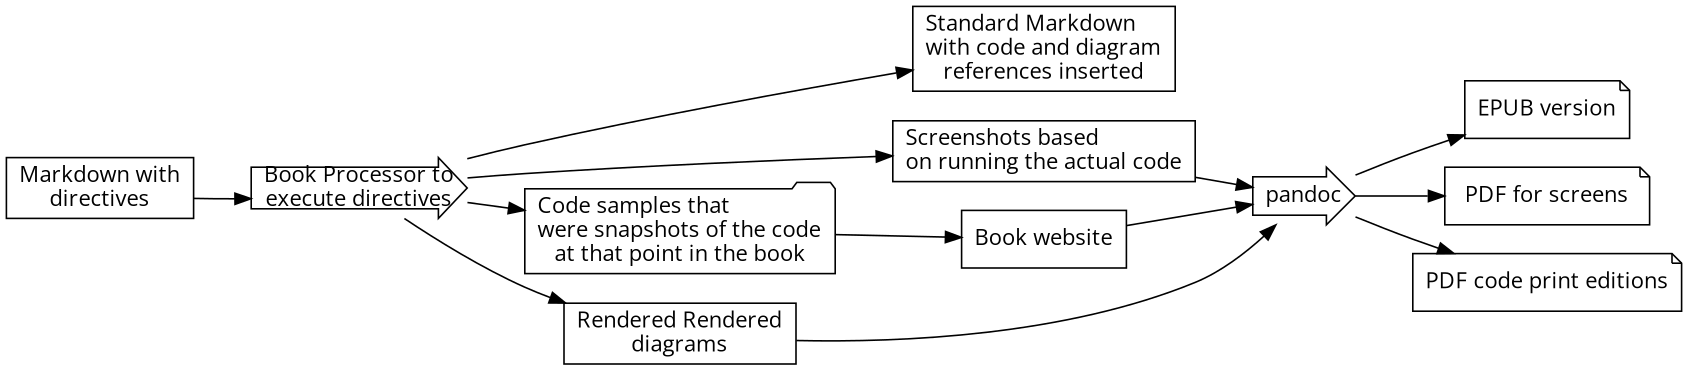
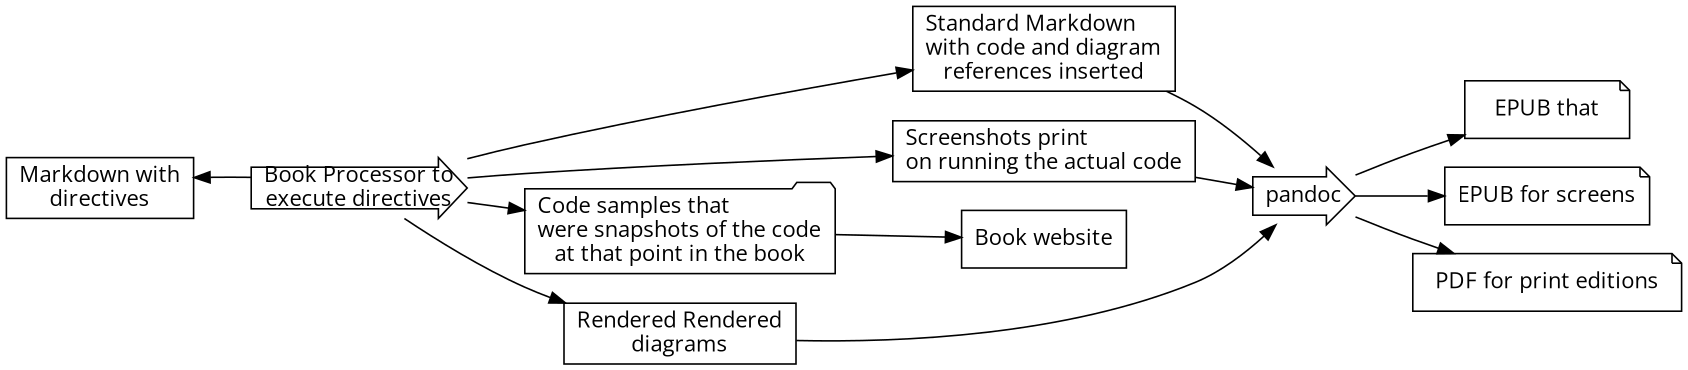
(1547, 110) -> (1547, 110)
(1044, 151) -> (1044, 151)
(1547, 196) -> (1547, 196)
(214, 199) -> (231, 177)
(1181, 216) -> (1216, 120)
(1547, 282) -> (1547, 282)
